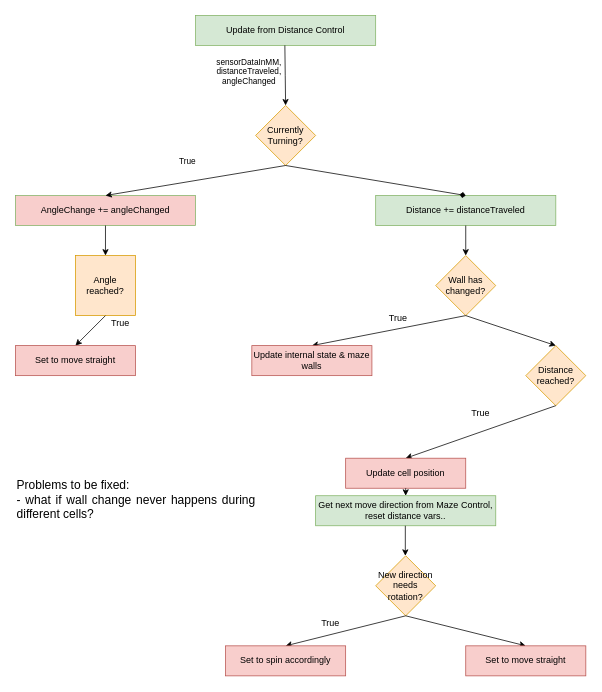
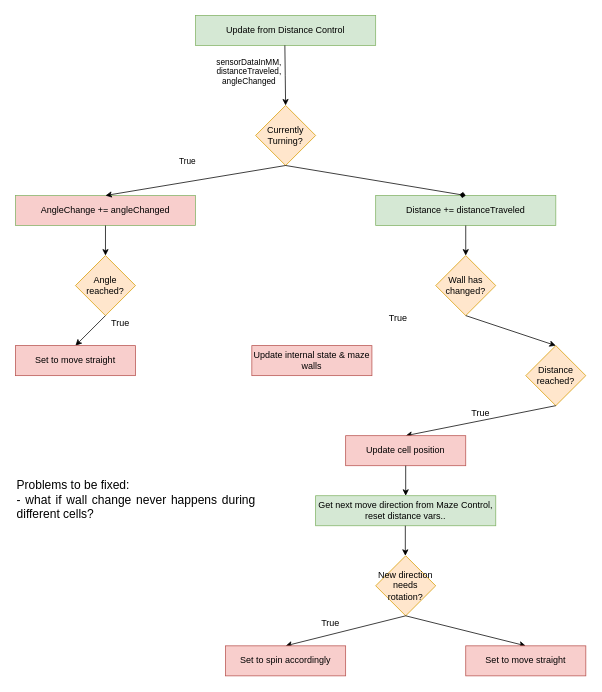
(105, 285) -> (105, 285)
(390, 330) -> none
(405, 473) -> (405, 450)
